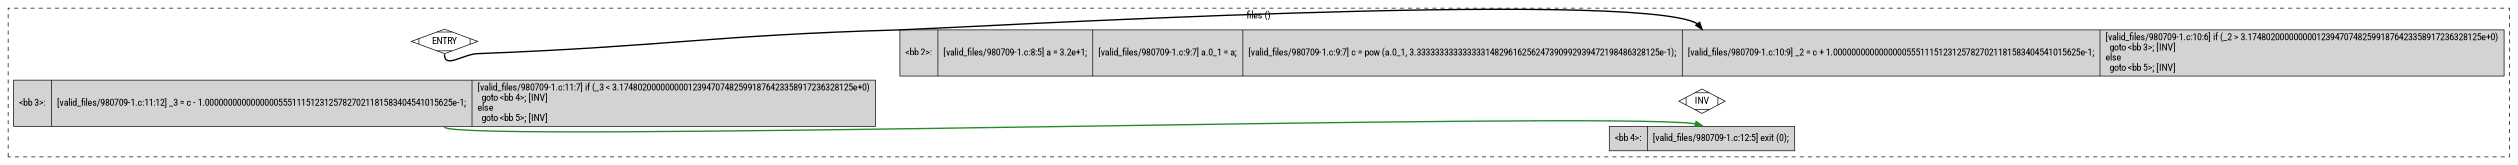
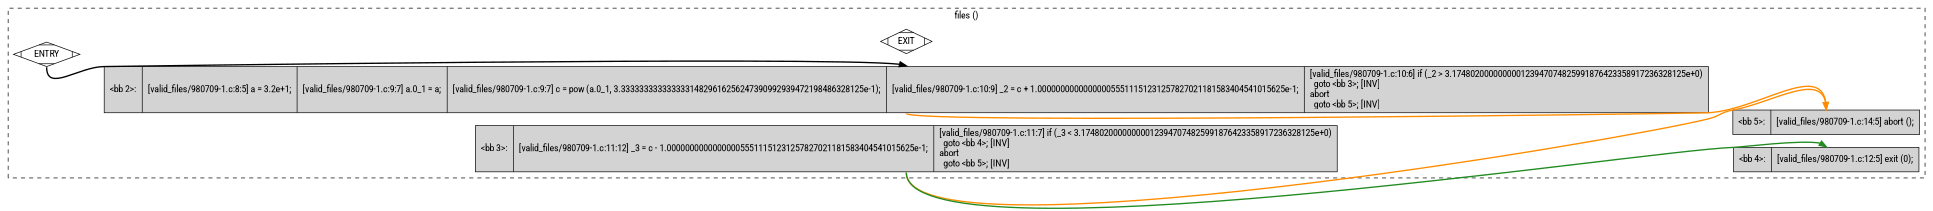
(2114, 58) -> (1320, 94)
(1702, 101) -> (906, 41)
(486, 108) -> (949, 153)
none -> (1826, 122)
